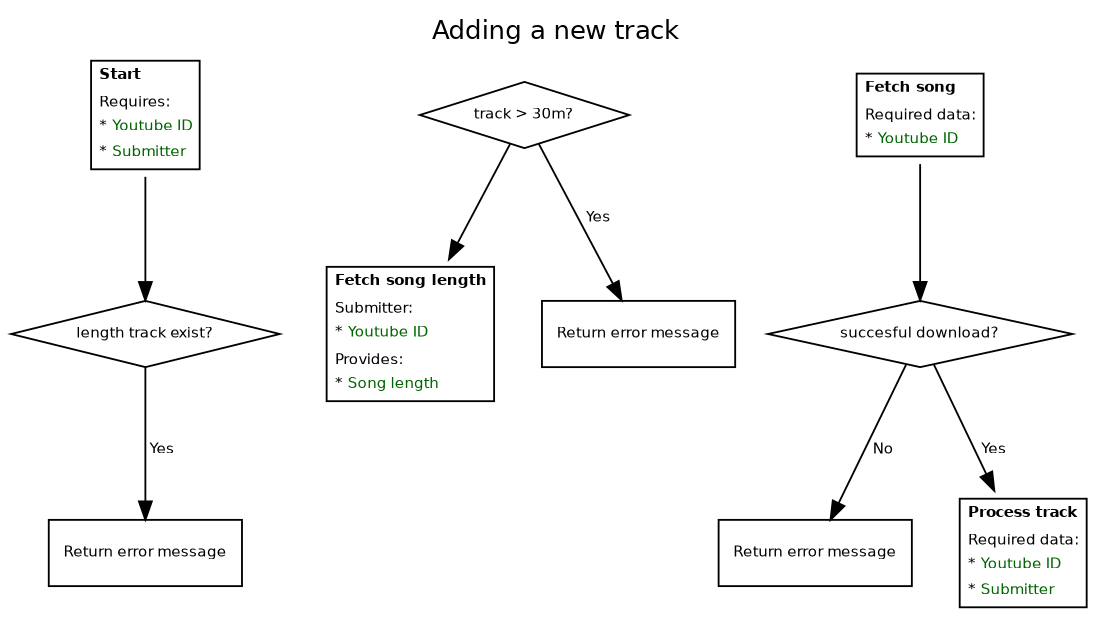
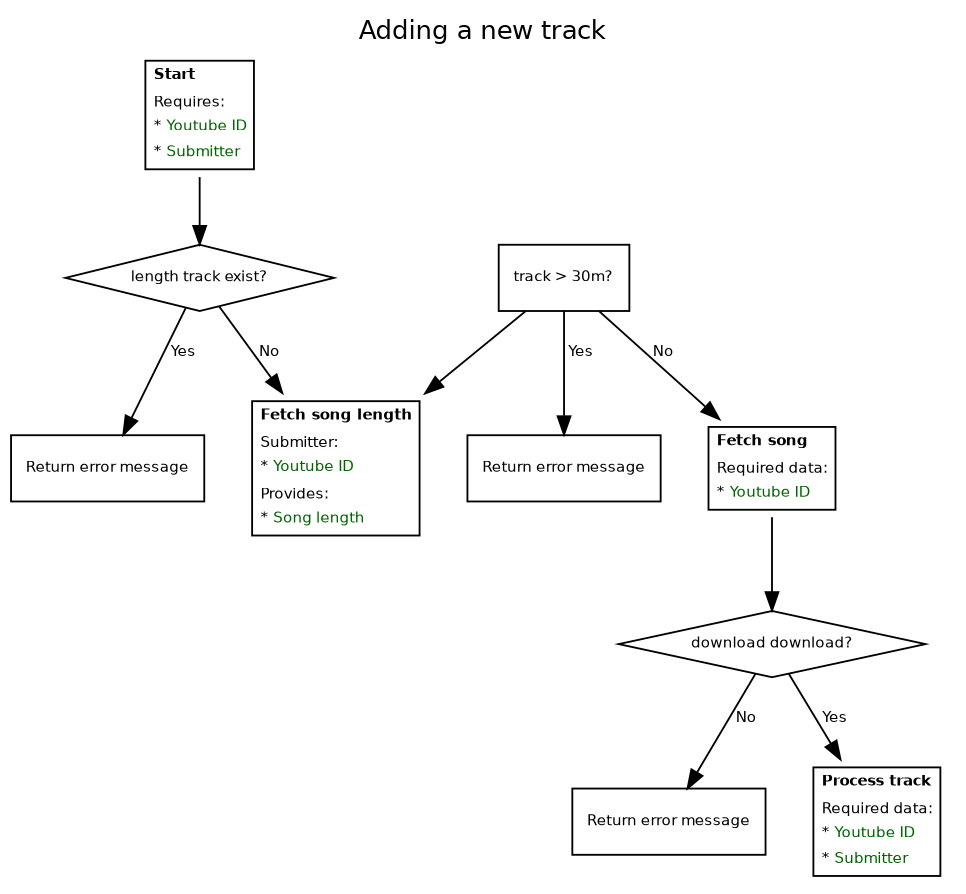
(524, 115) -> (564, 278)
(920, 334) -> (772, 644)
none -> (245, 342)
none -> (652, 359)
